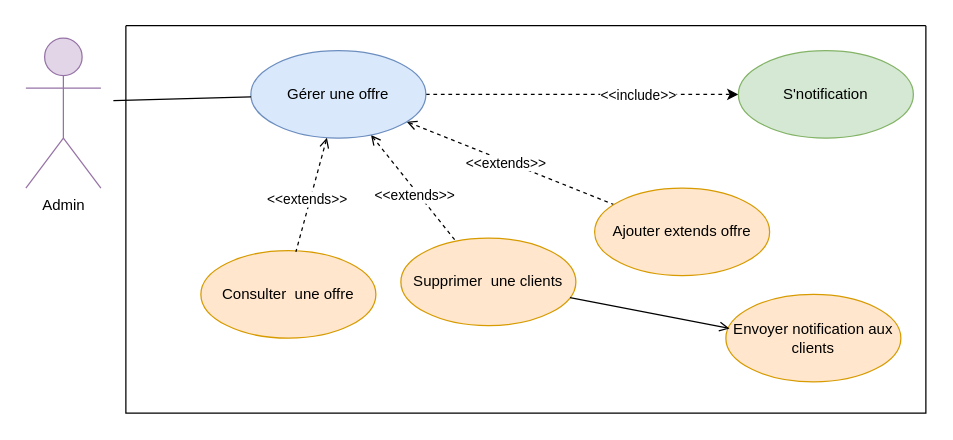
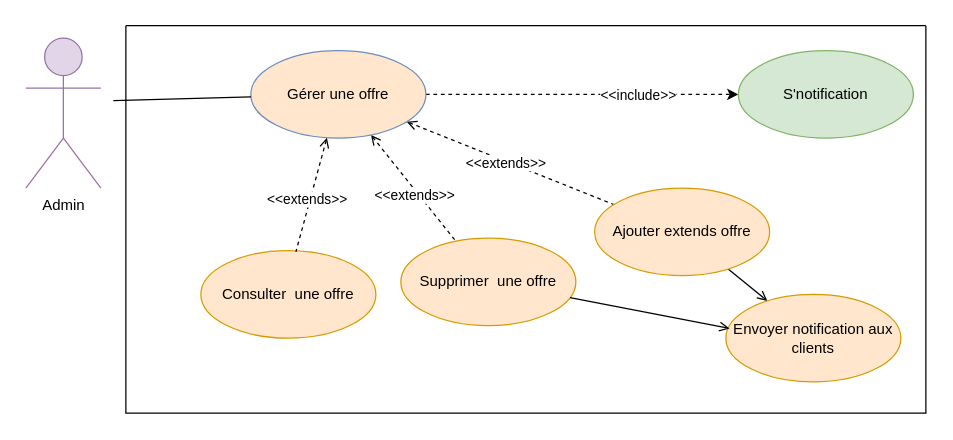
(338, 94) -> (338, 94)
(488, 282) -> (488, 282)
none -> (746, 284)
